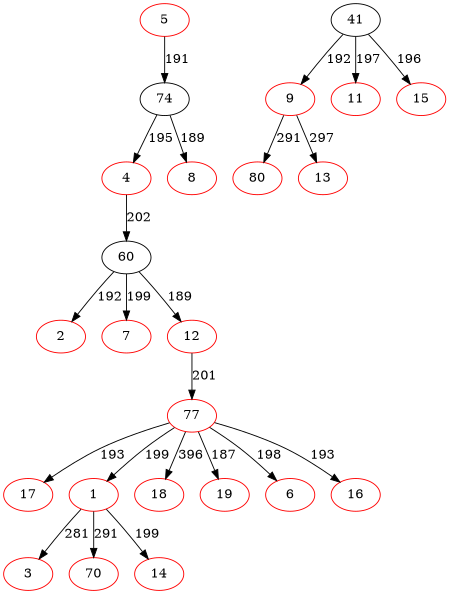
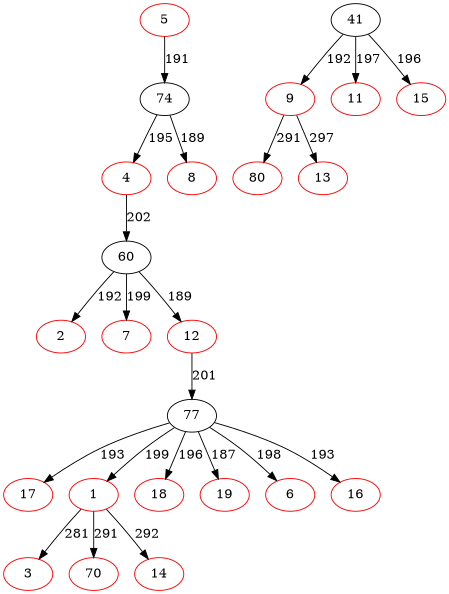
(192, 416) -> (192, 416)
(191, 455) -> (191, 455)
(147, 534) -> (147, 534)
